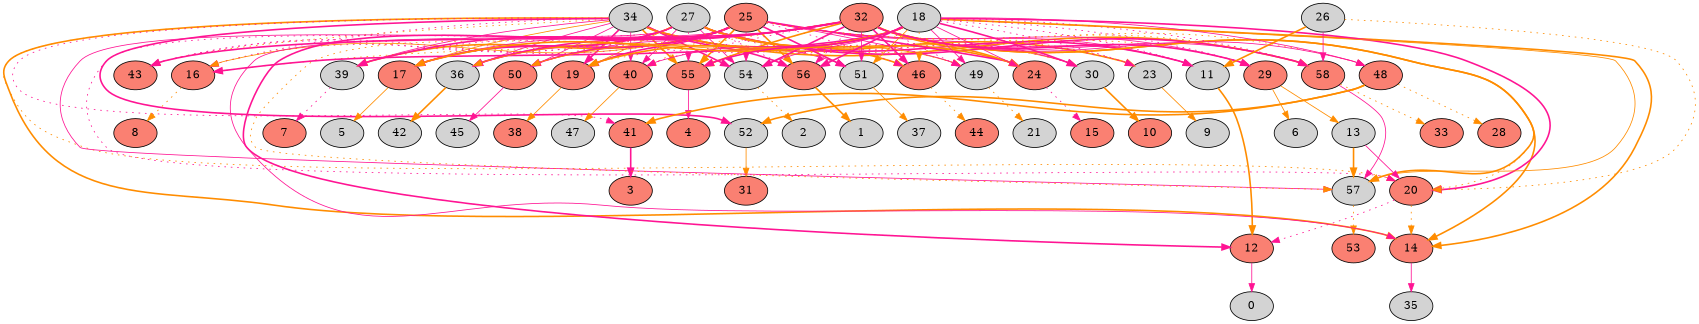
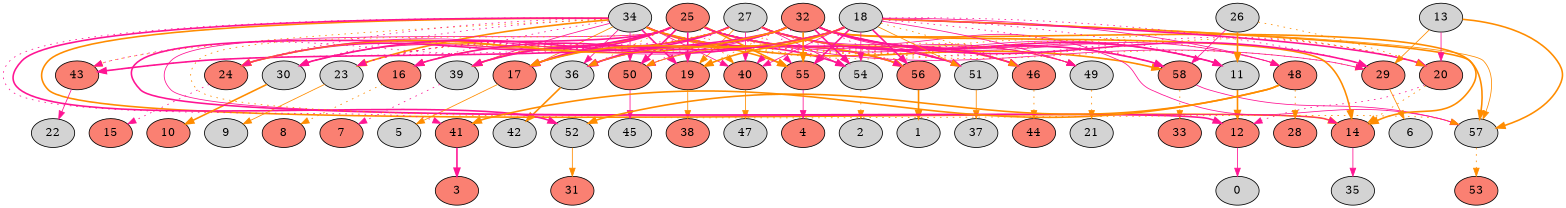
(857, 47) -> (490, 47)
(1309, 104) -> (1419, 39)
none -> (53, 133)
